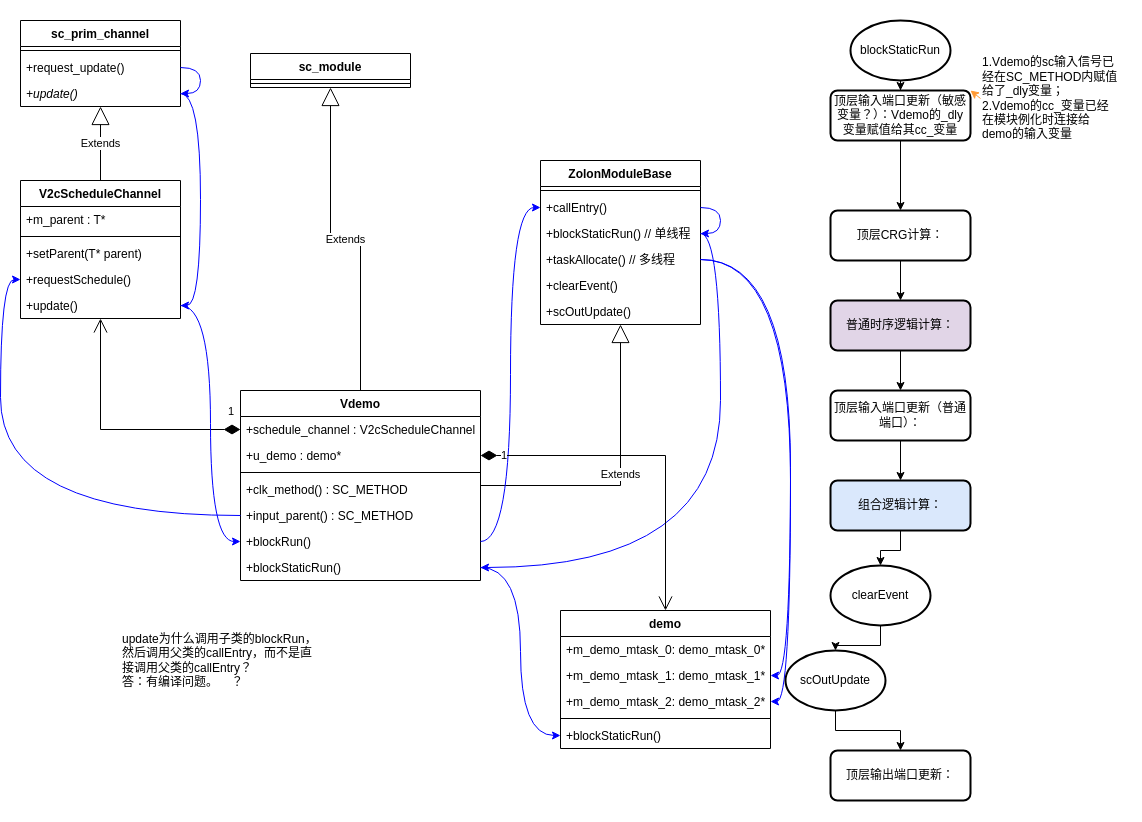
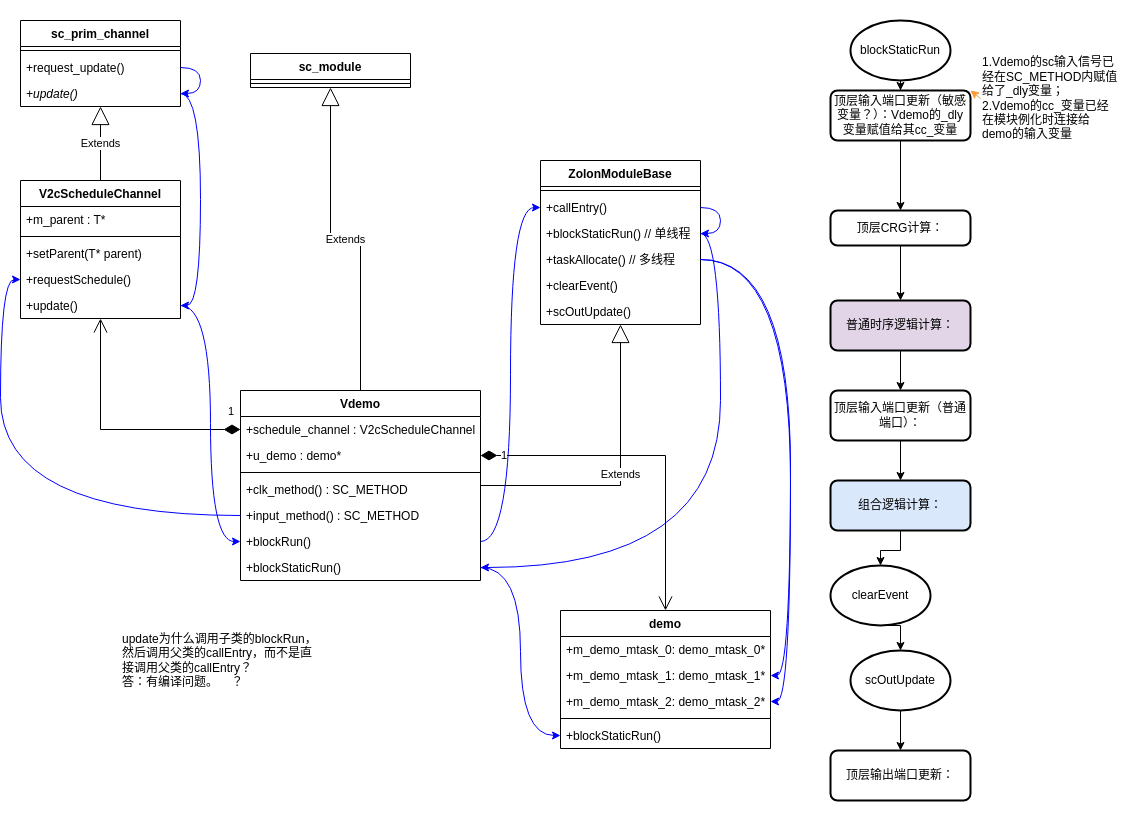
(901, 236) -> (901, 228)
(332, 516) -> (332, 516)
(836, 681) -> (901, 681)
